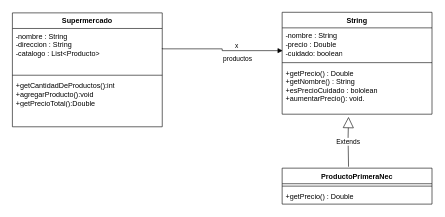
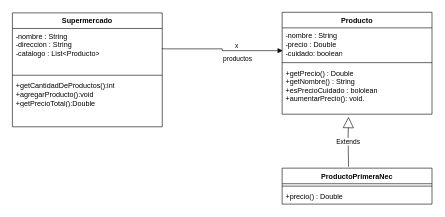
(357, 21) -> (357, 21)
(324, 197) -> (318, 197)
